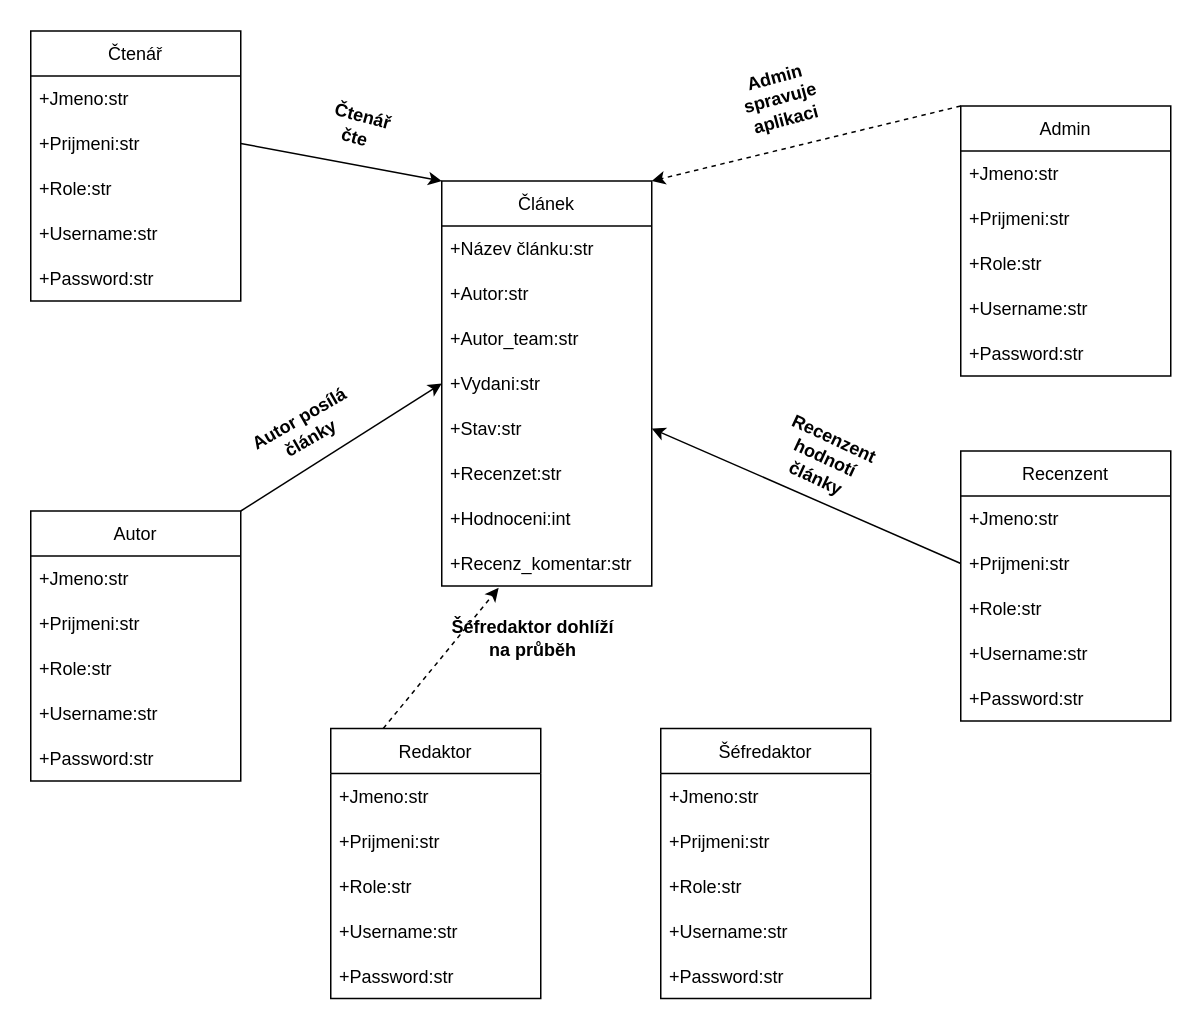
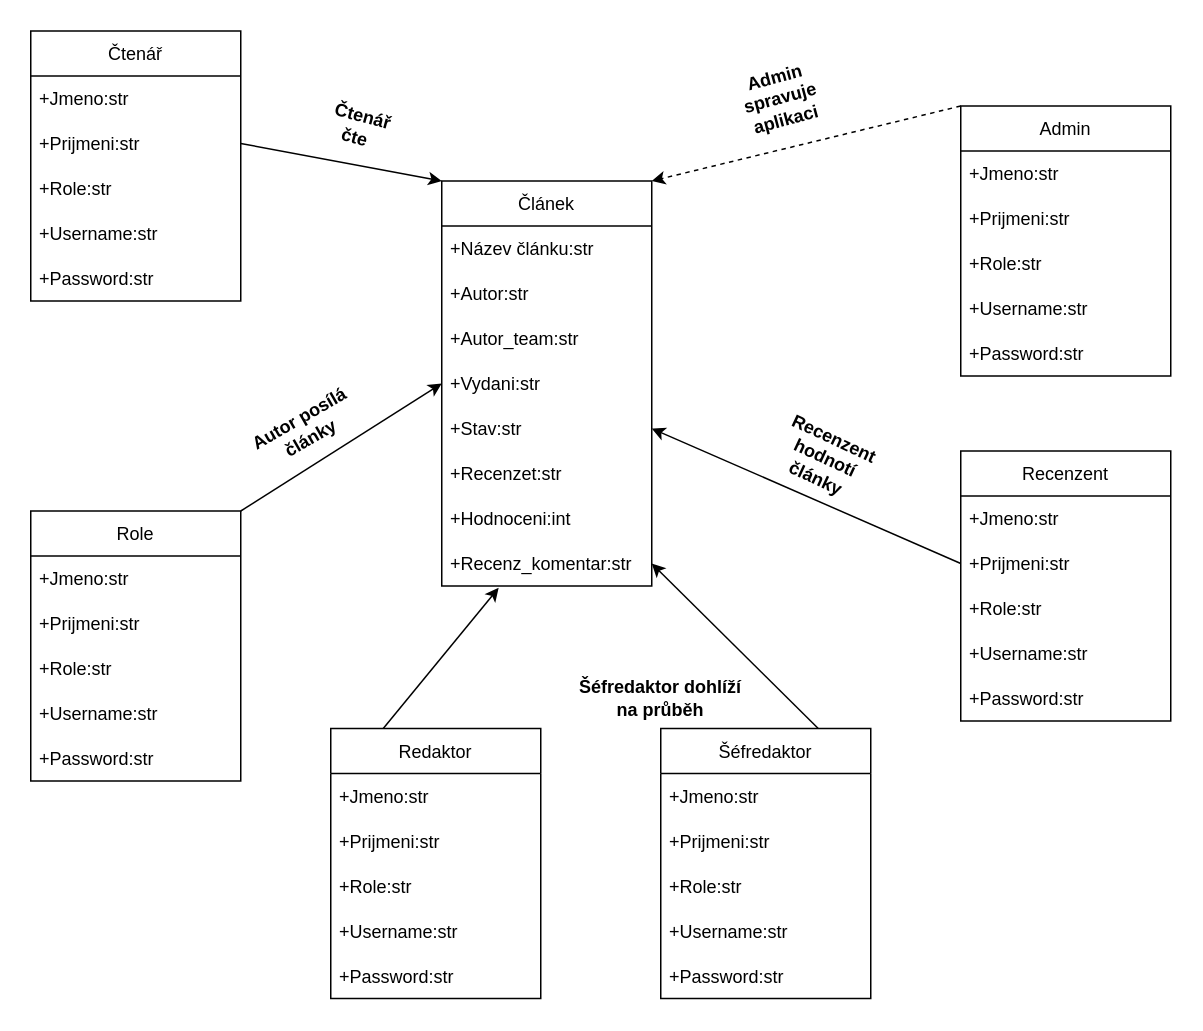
(135, 534) -> (135, 534)
(533, 638) -> (661, 698)
none -> (738, 649)
(439, 661) -> (439, 661)
